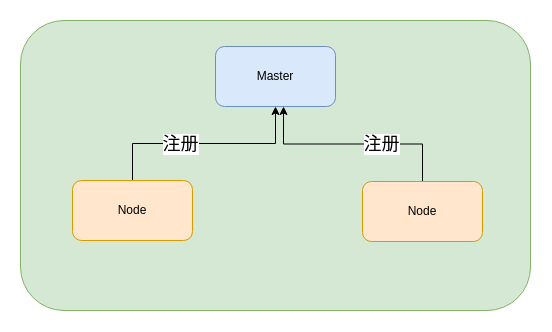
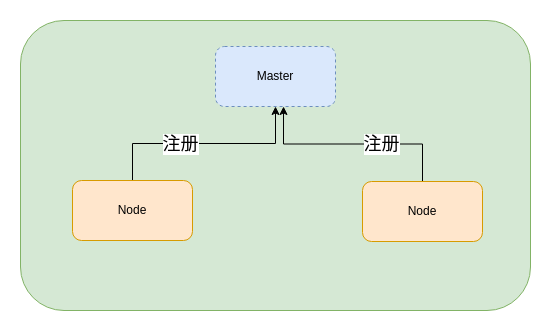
(276, 77) -> (276, 77)
